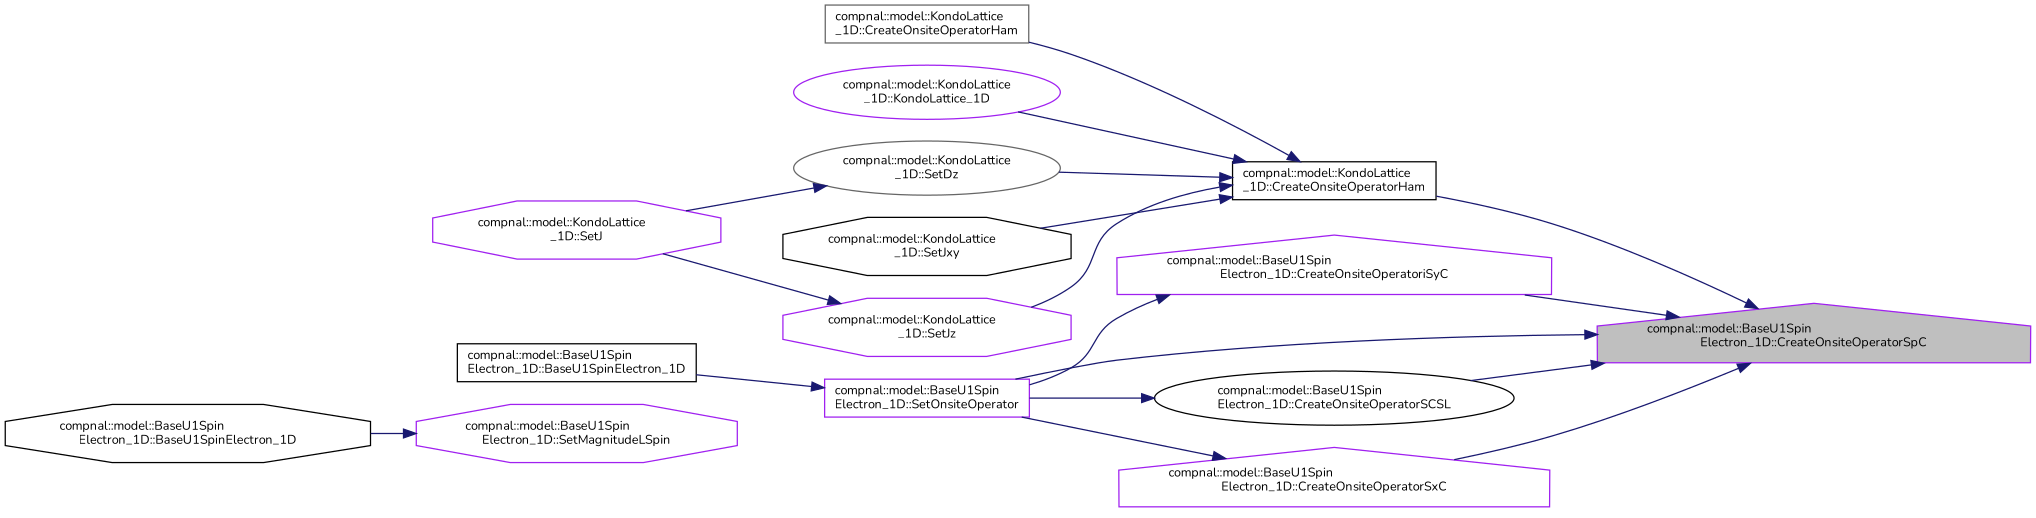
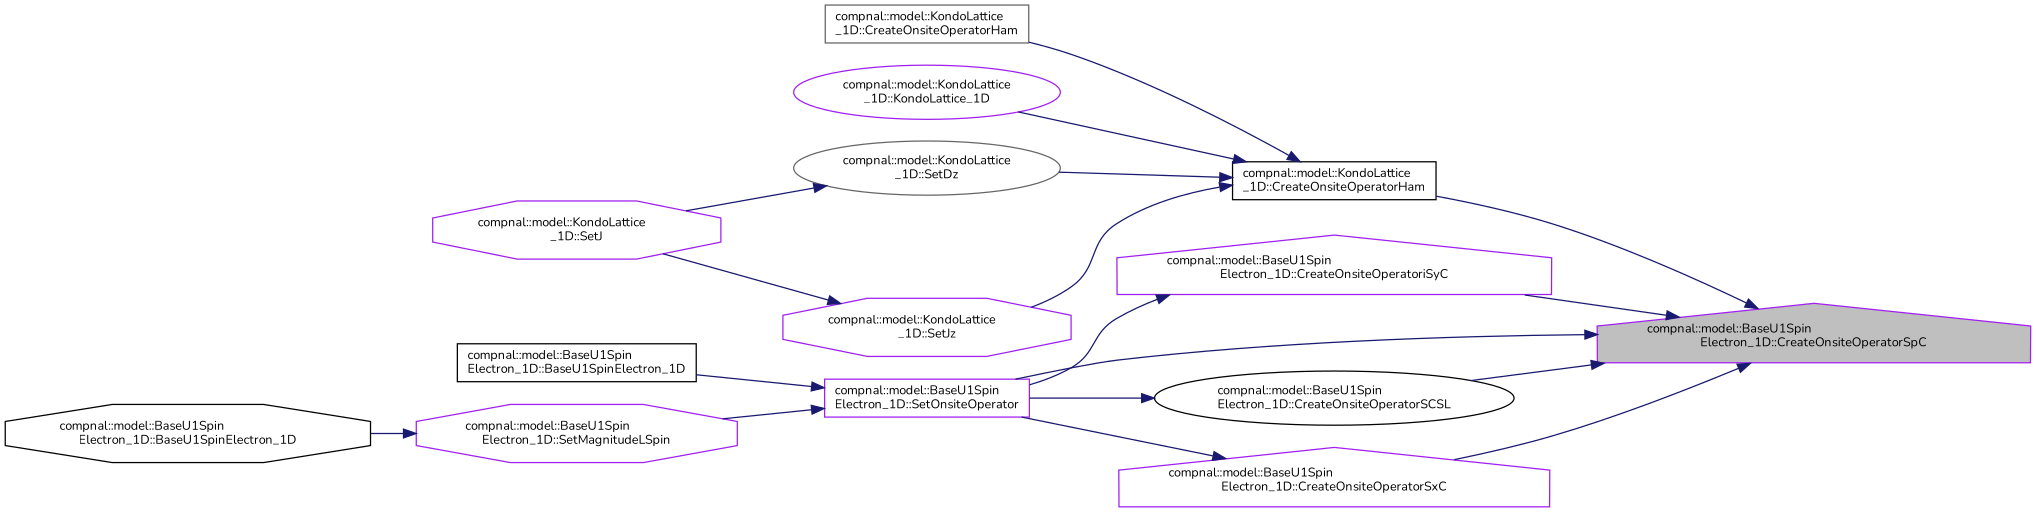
(927, 246) -> none
none -> (767, 414)
